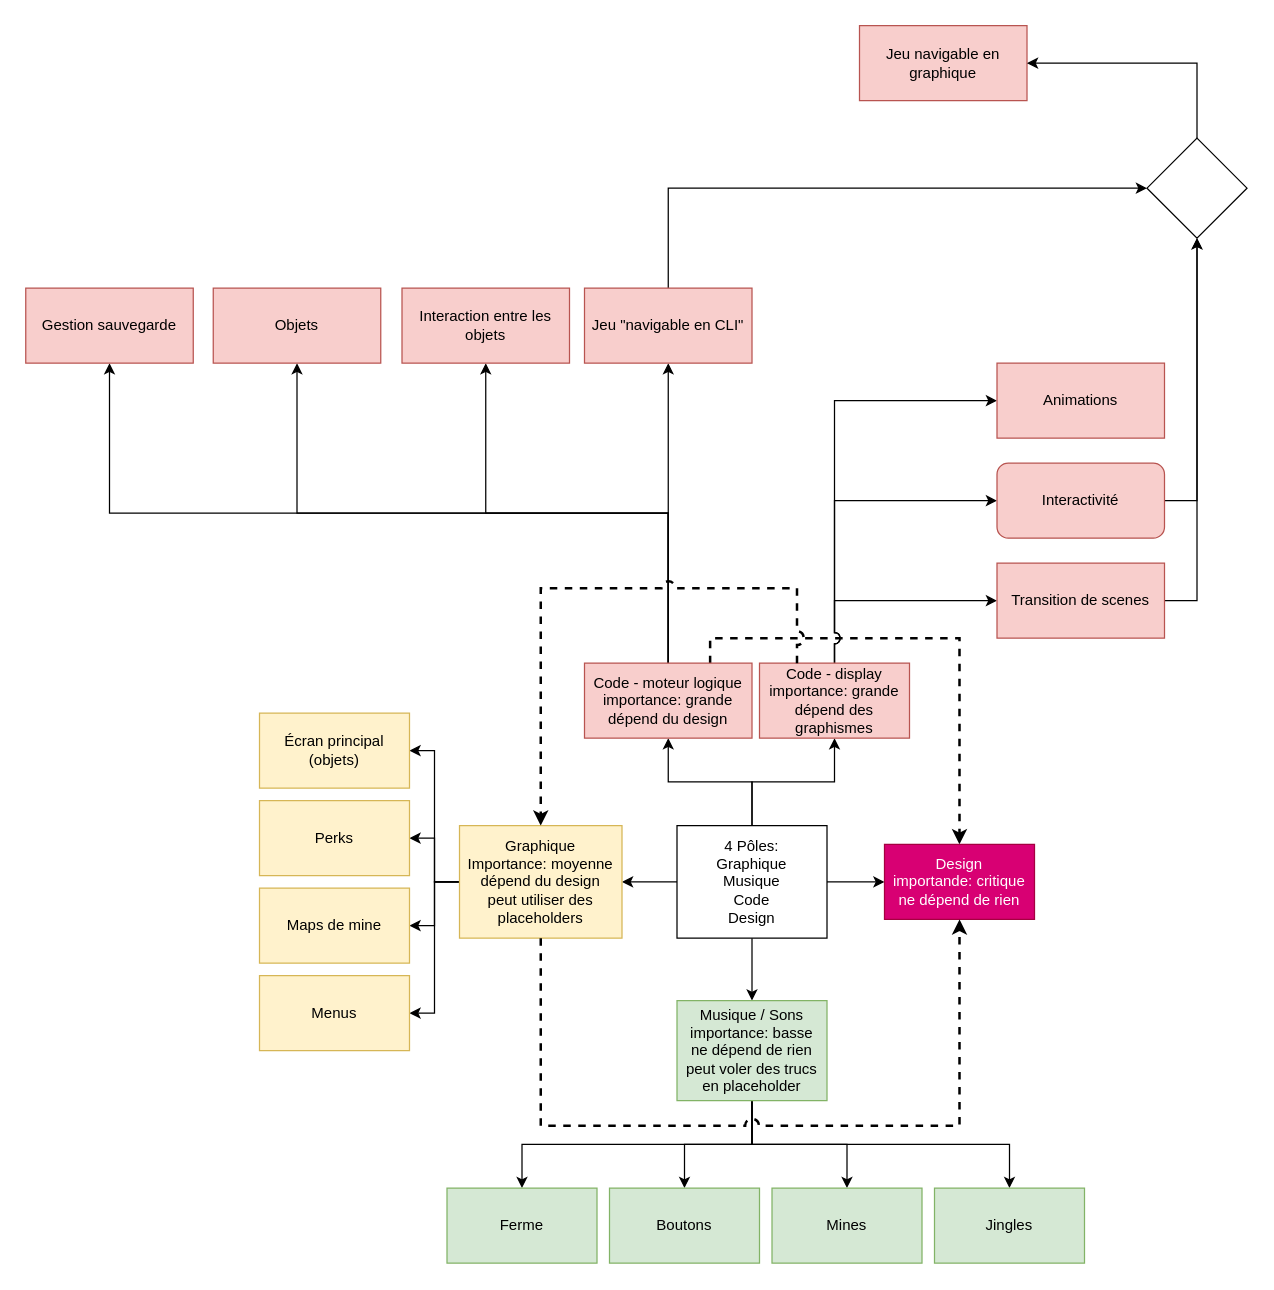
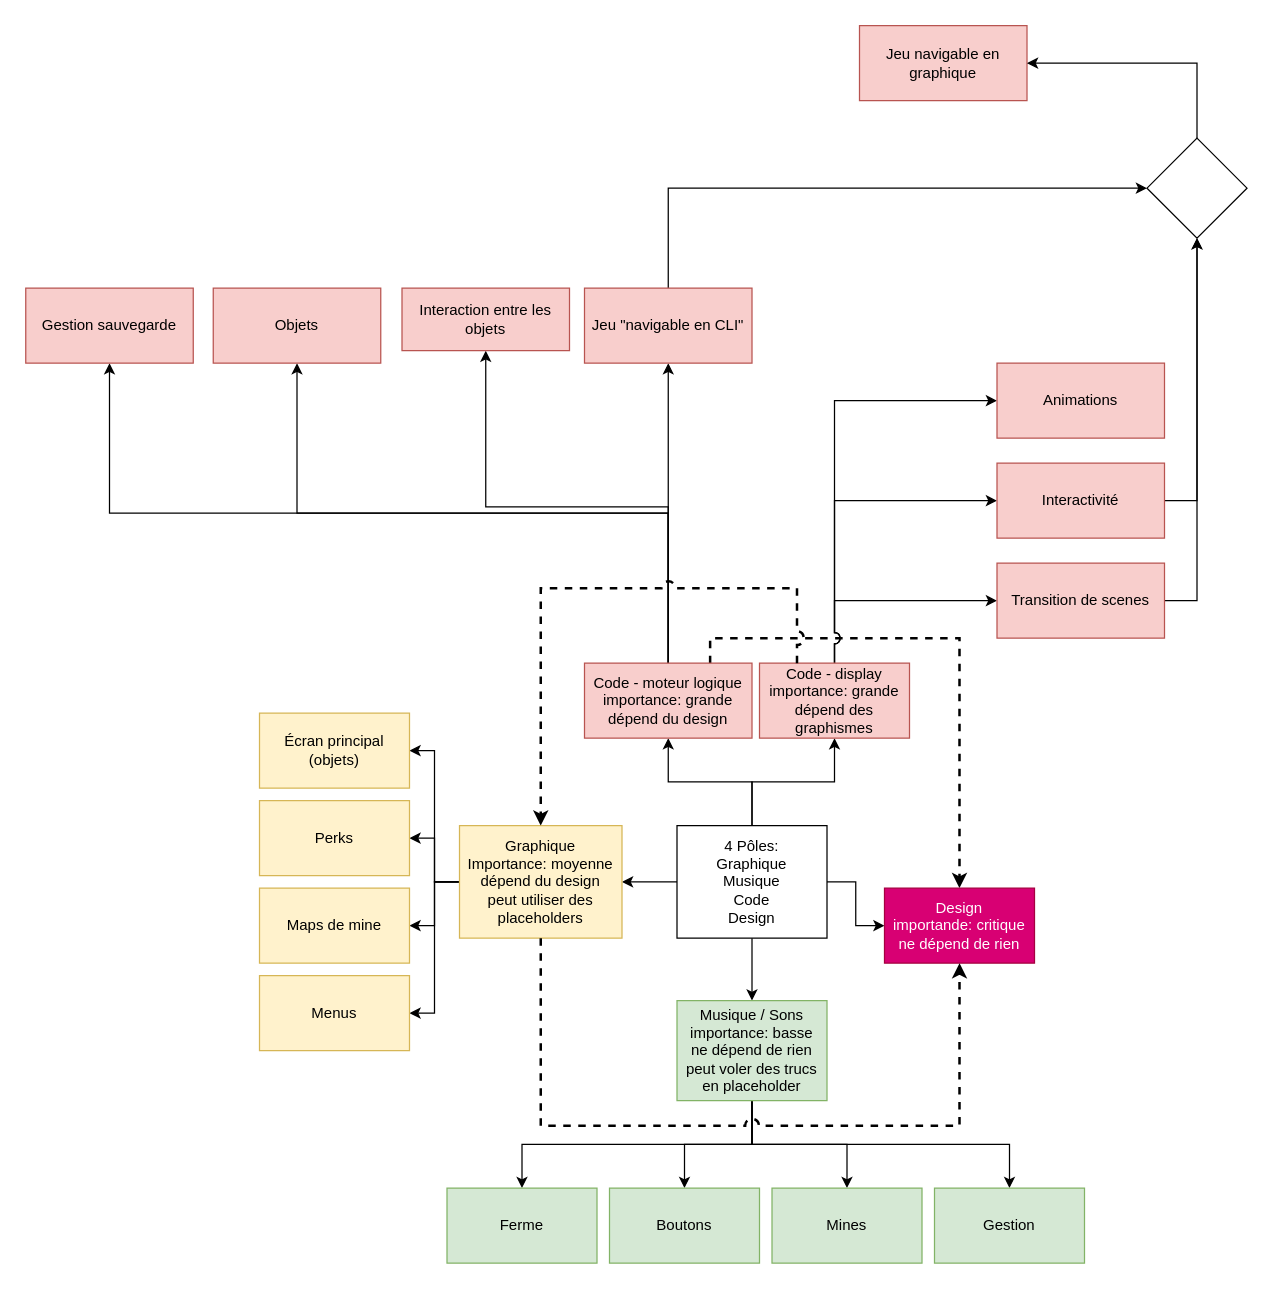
(486, 326) -> (486, 319)
(1081, 501) -> (1081, 501)
(959, 882) -> (959, 926)
(1009, 1226) -> (1009, 1226)
